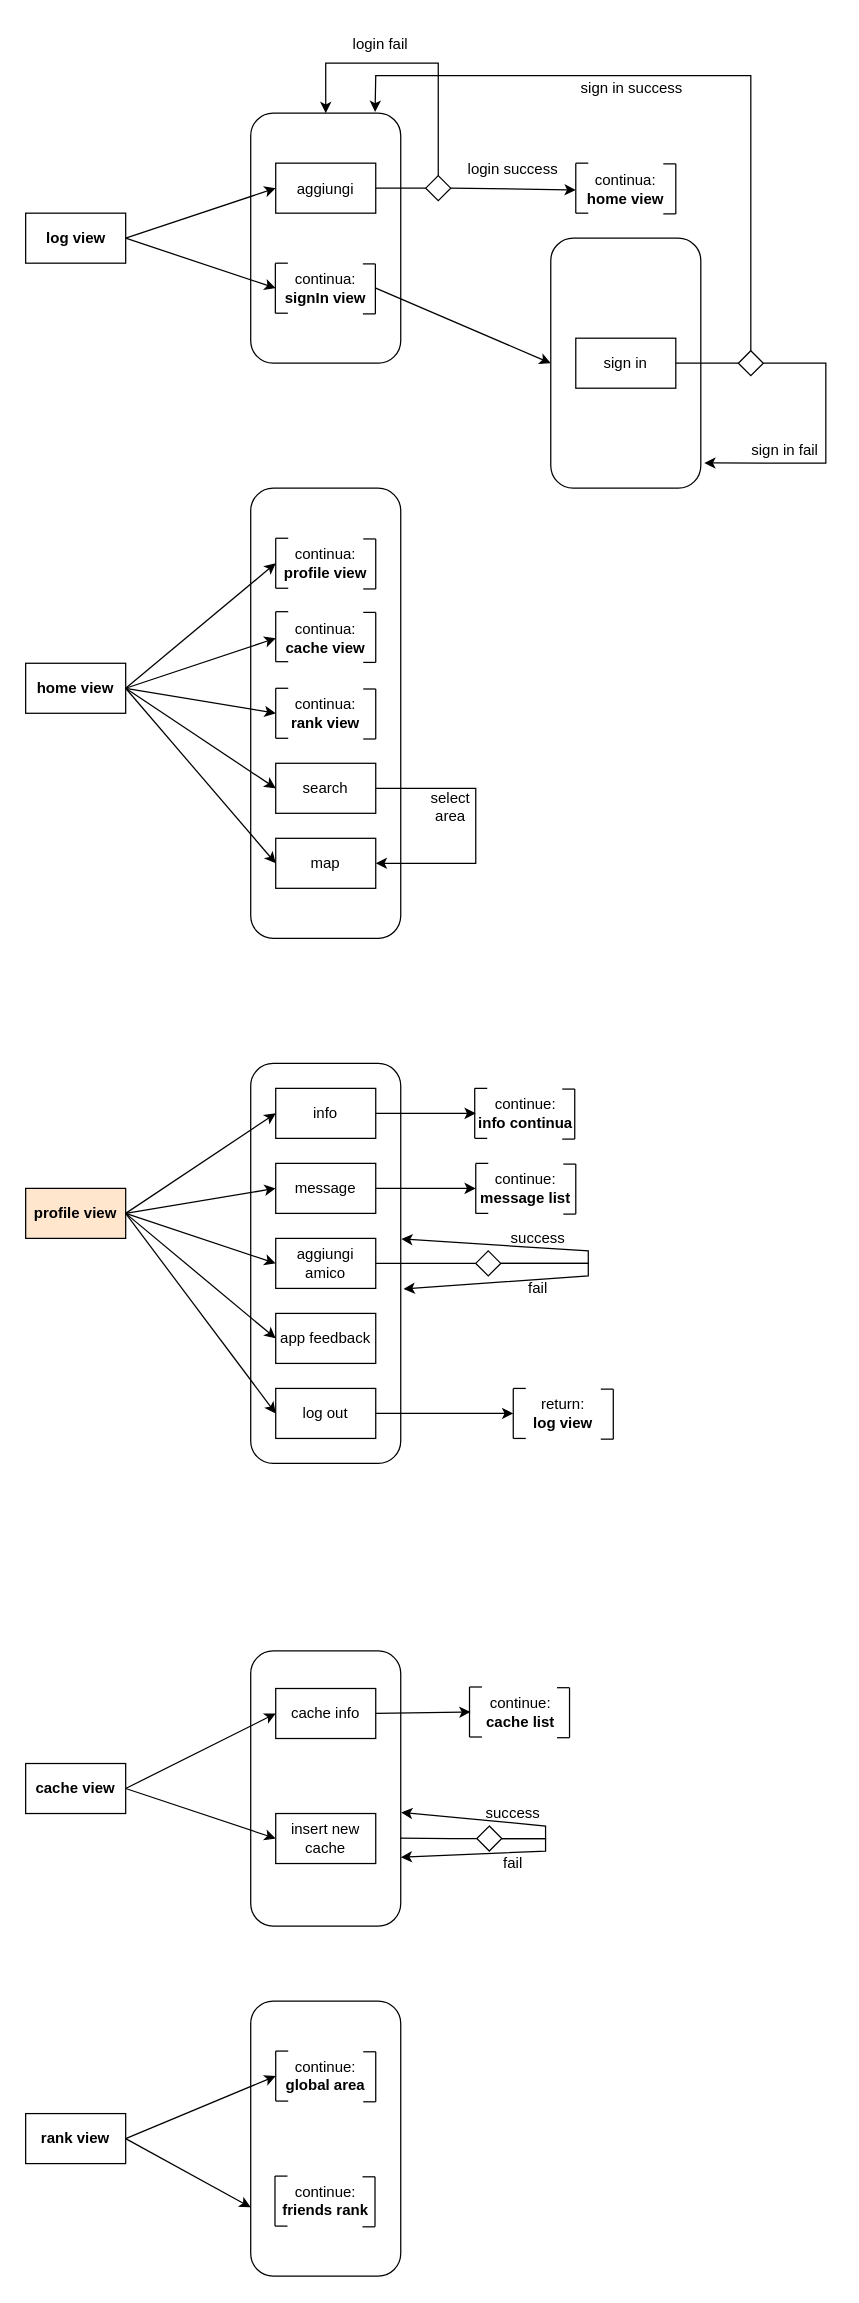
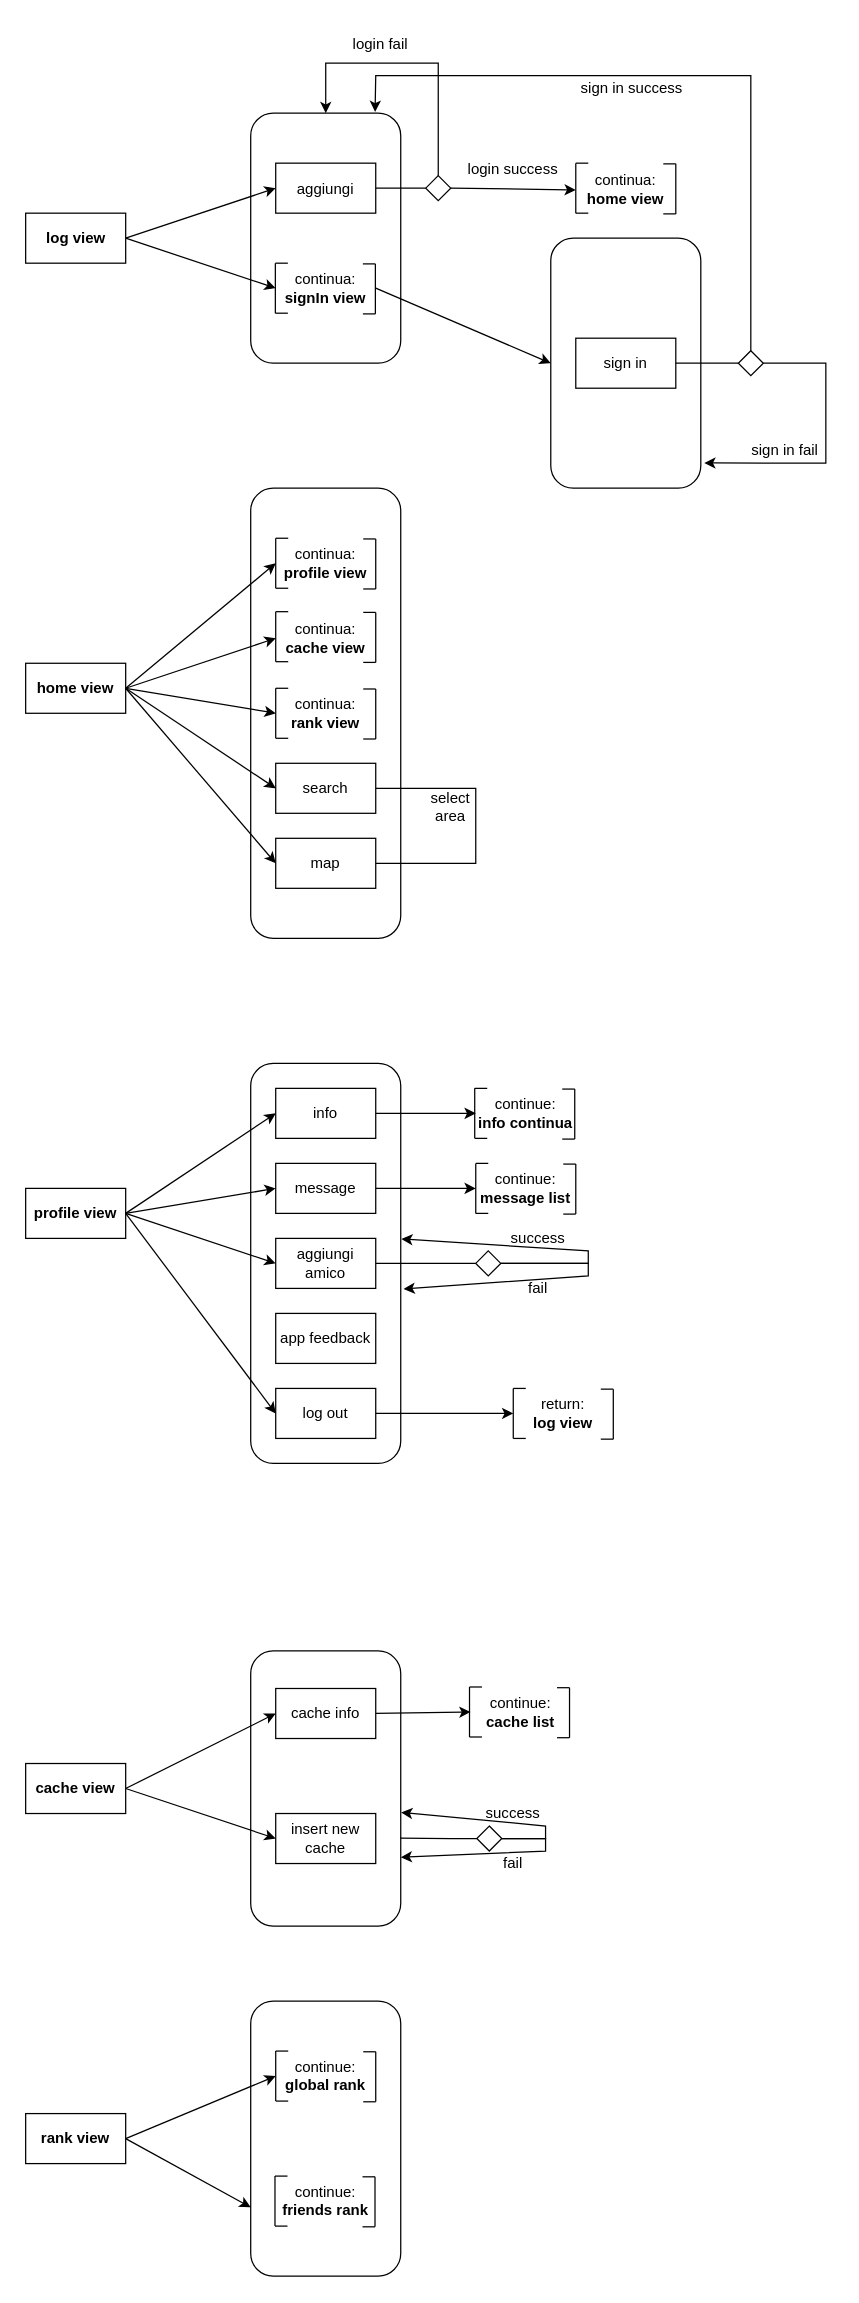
(386, 863) -> (382, 863)
(76, 1213) -> (76, 1213)
(201, 1276) -> none
(326, 2076) -> (326, 2076)
